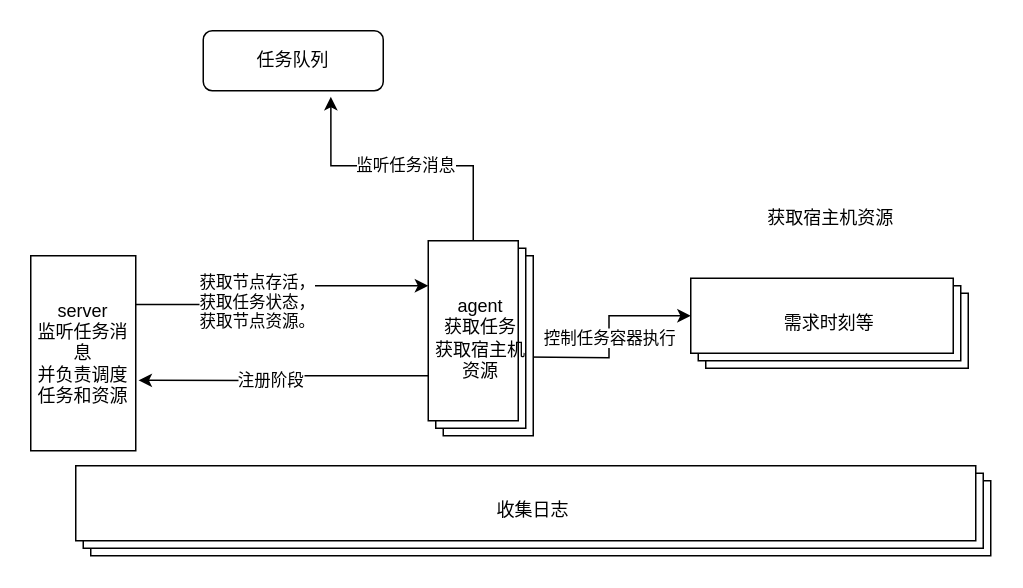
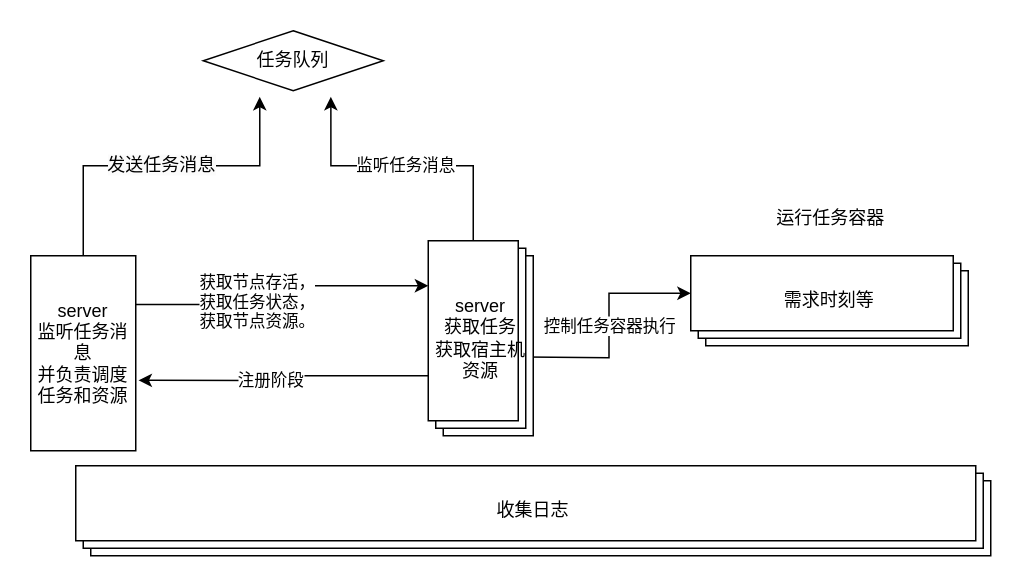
(293, 61) -> (293, 61)
none -> (155, 166)
(831, 218) -> (831, 218)
(830, 323) -> (830, 301)
(481, 338) -> (481, 338)
